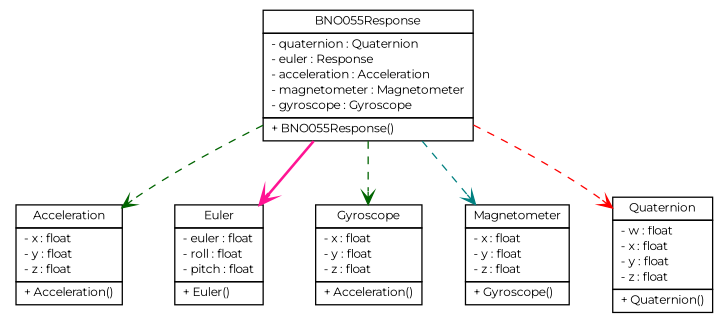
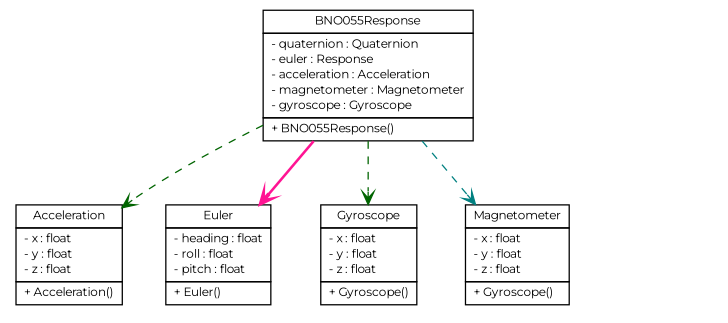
(218, 239) -> (218, 239)
(663, 255) -> none
(369, 293) -> (369, 293)
